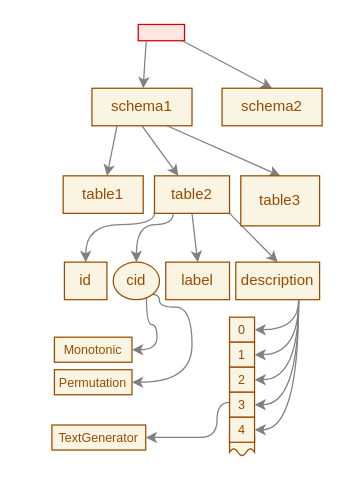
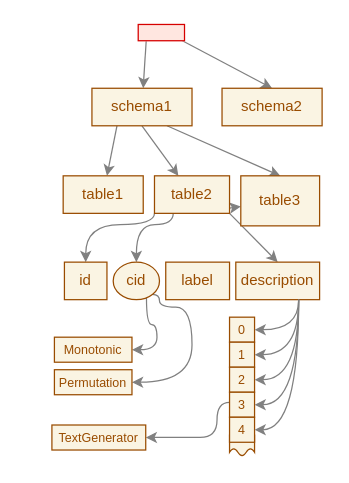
(194, 233) -> (230, 208)
